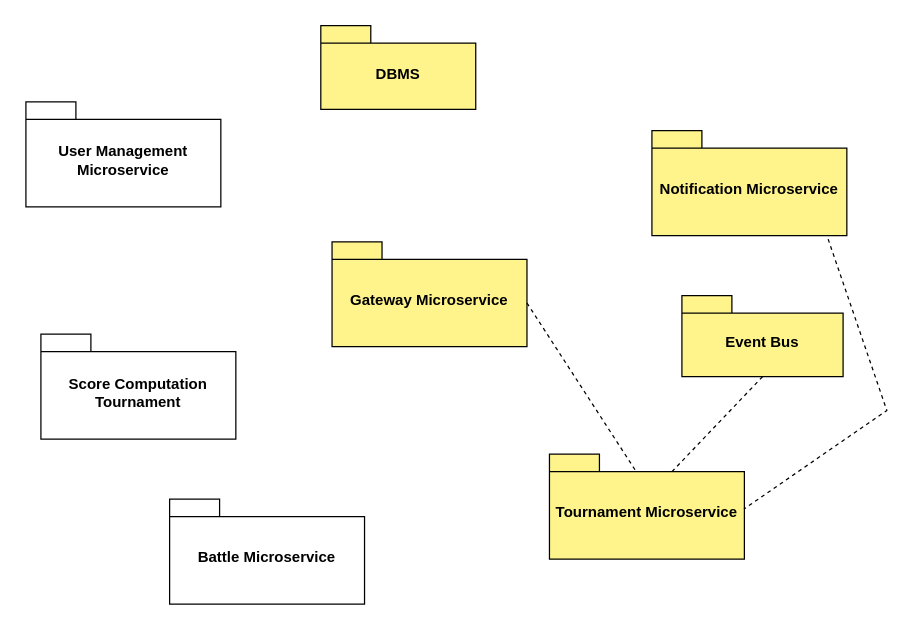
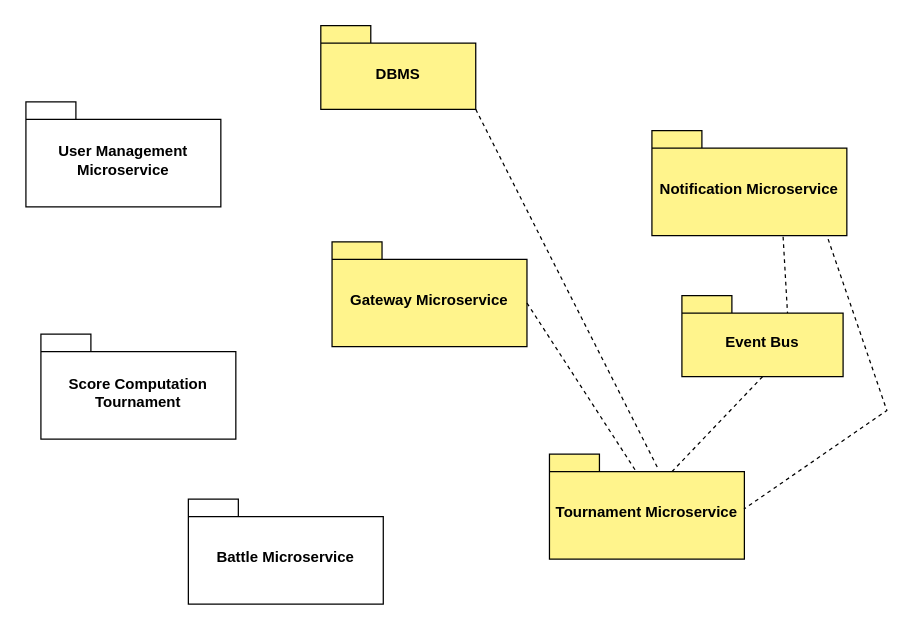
none -> (785, 273)
none -> (567, 289)
(267, 552) -> (286, 552)
